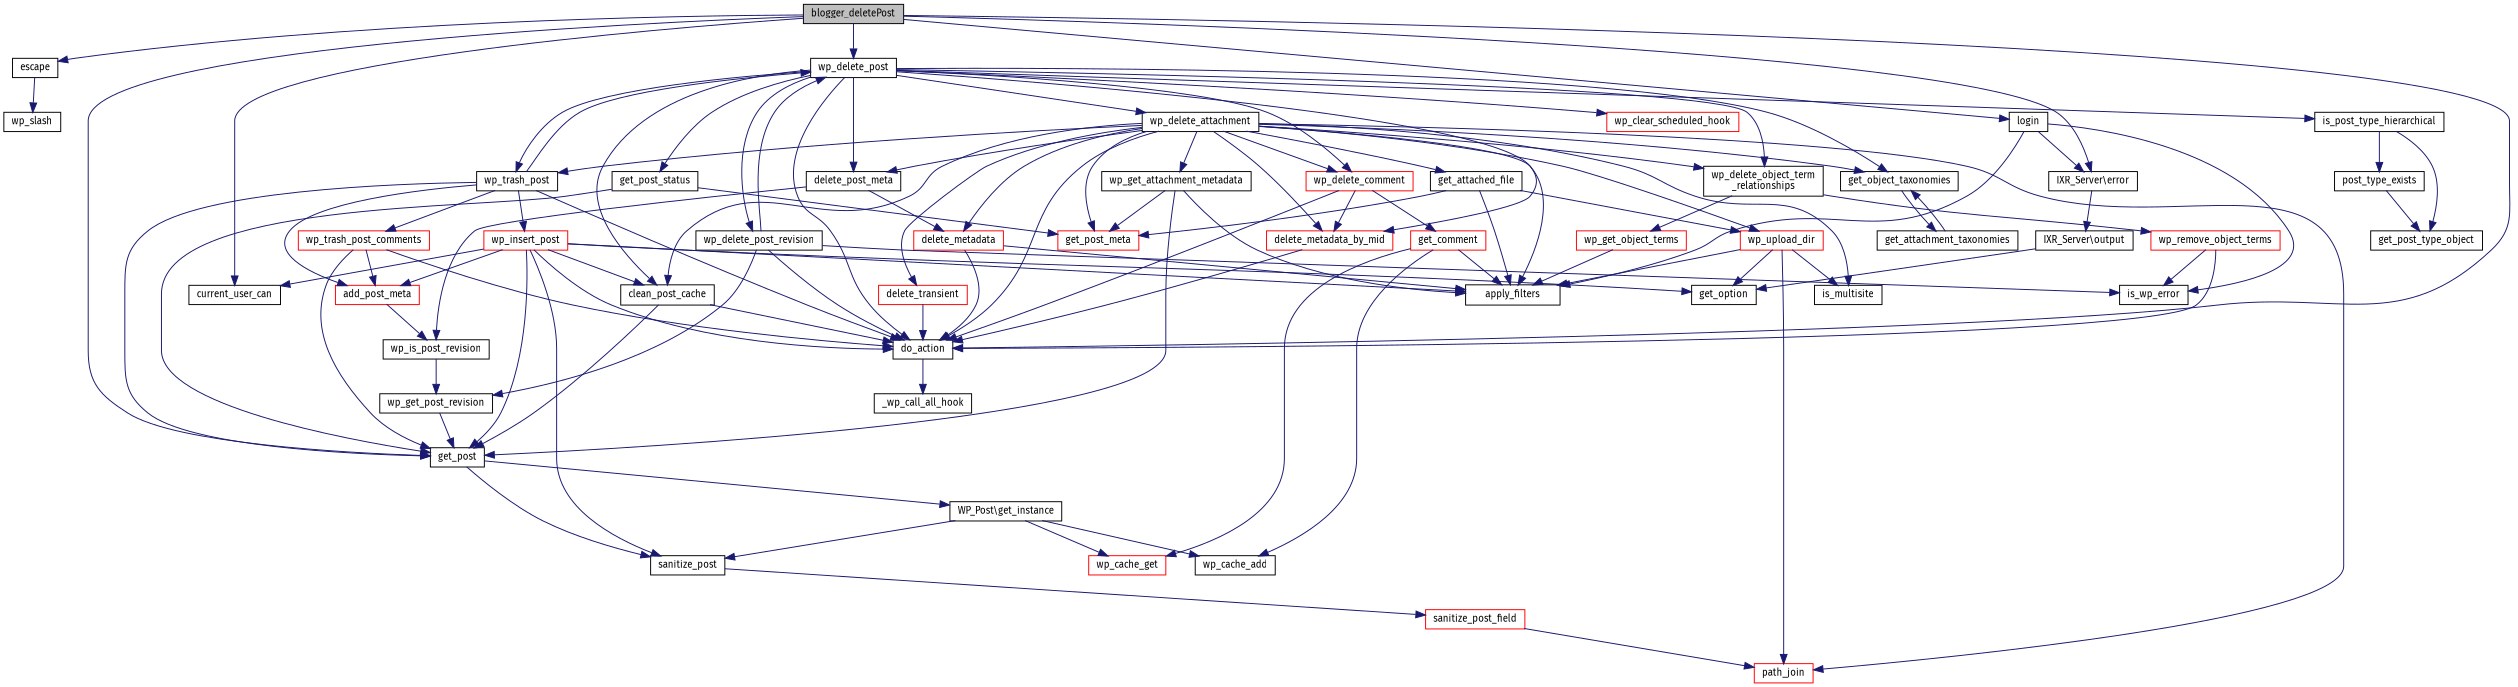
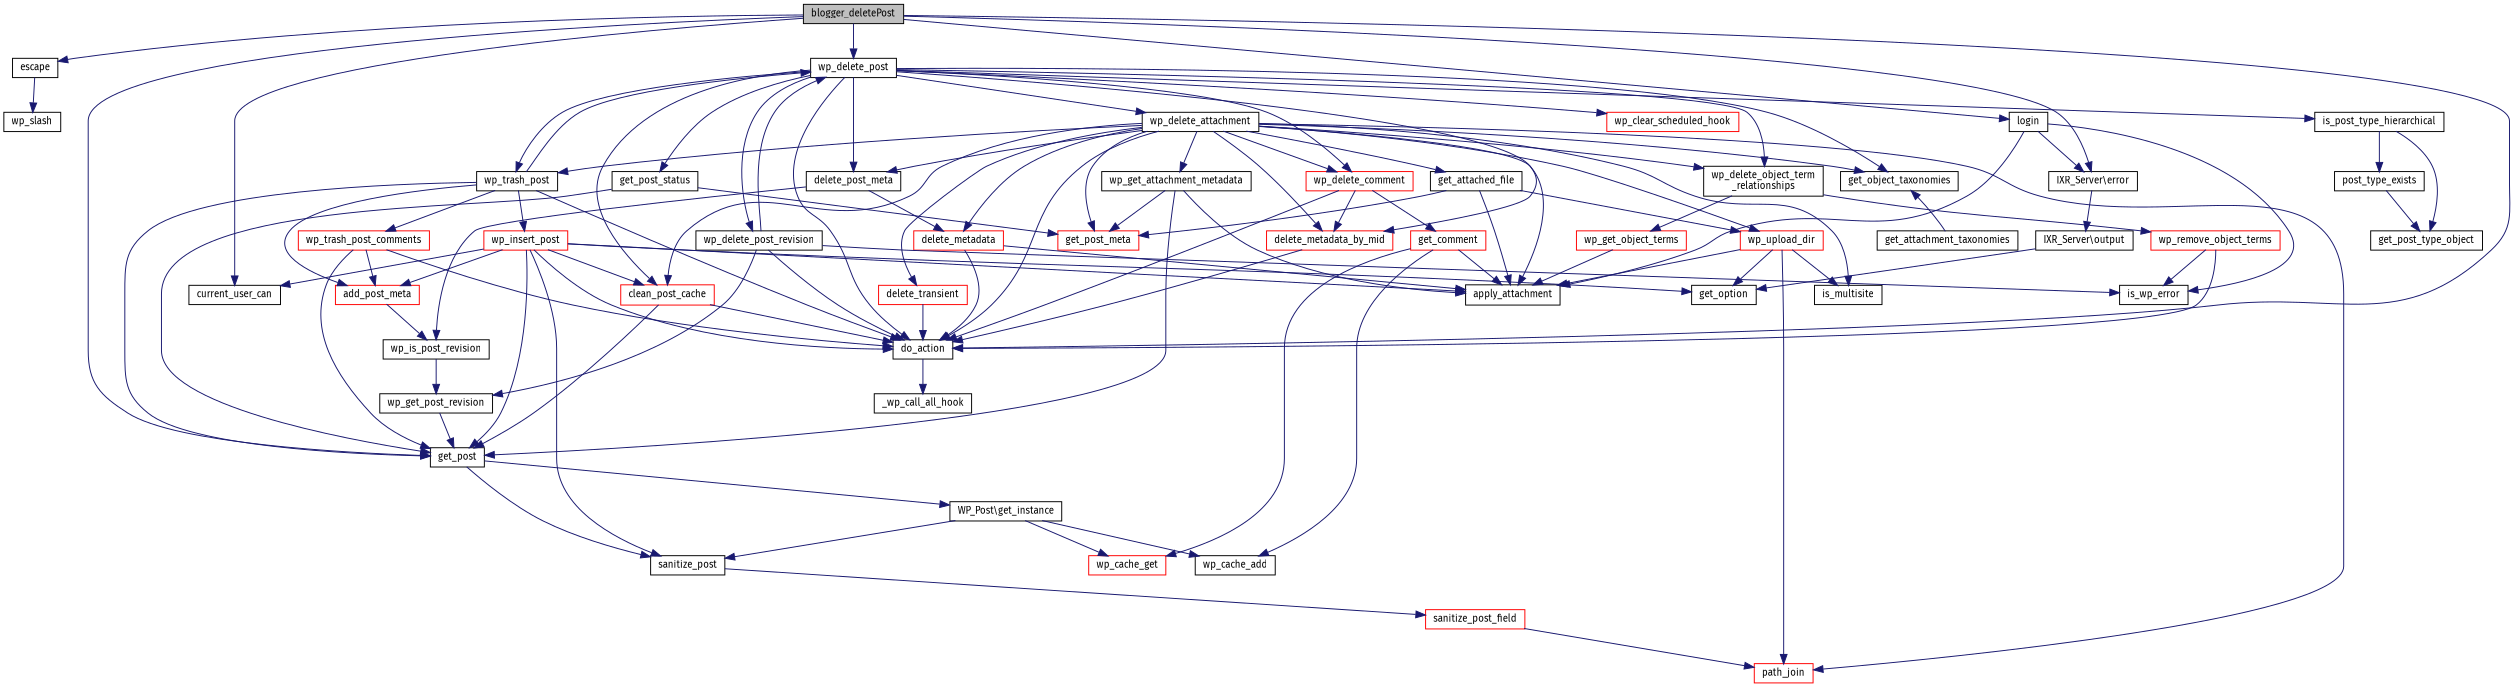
(1909, 201) -> none
(667, 295) -> (667, 295)
(1513, 295) -> (1513, 295)
